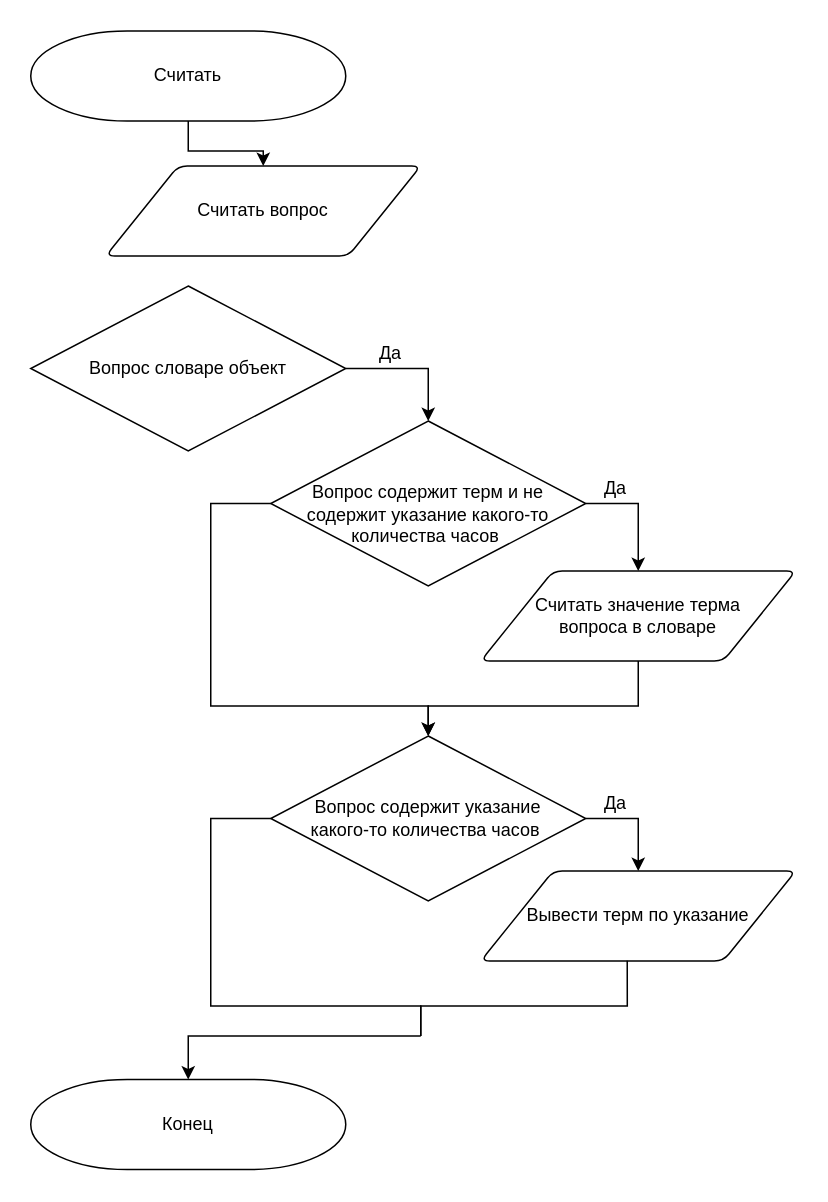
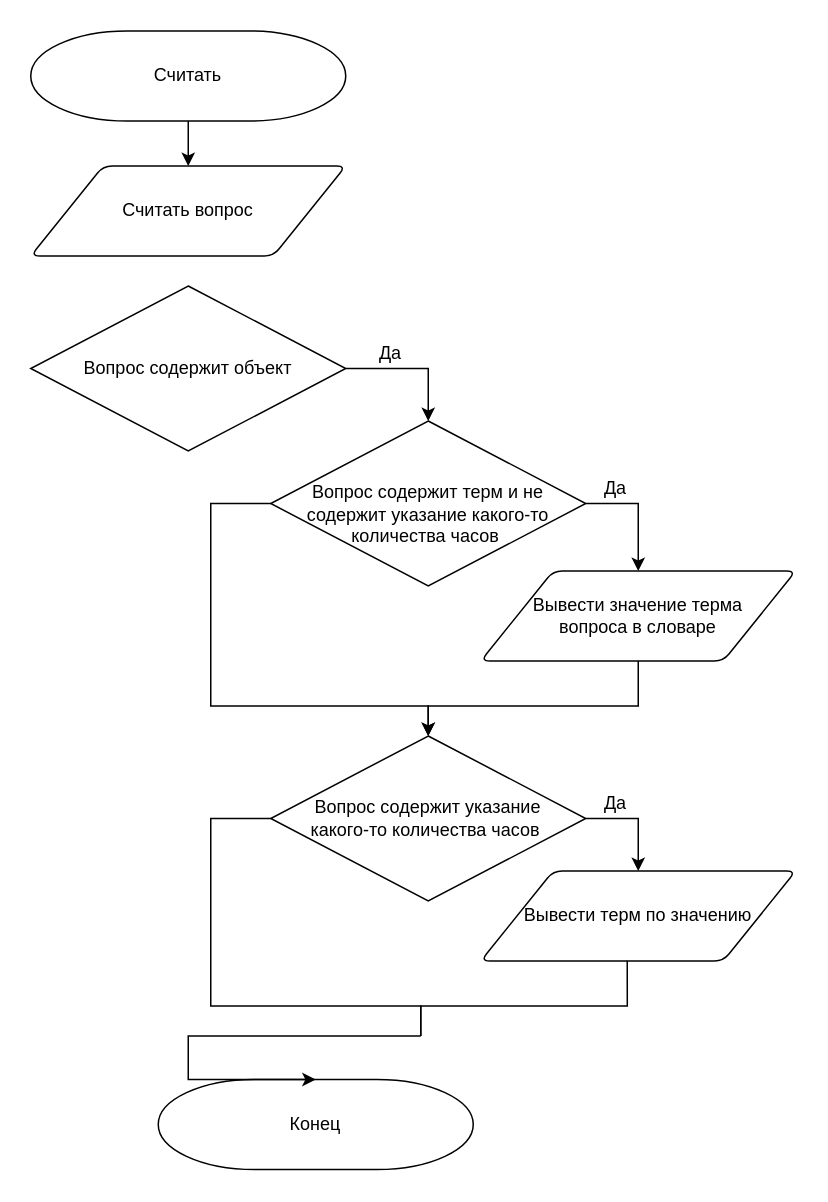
(263, 211) -> (188, 211)
(188, 368) -> (188, 368)
(638, 616) -> (638, 616)
(638, 916) -> (638, 916)
(188, 1124) -> (316, 1124)
